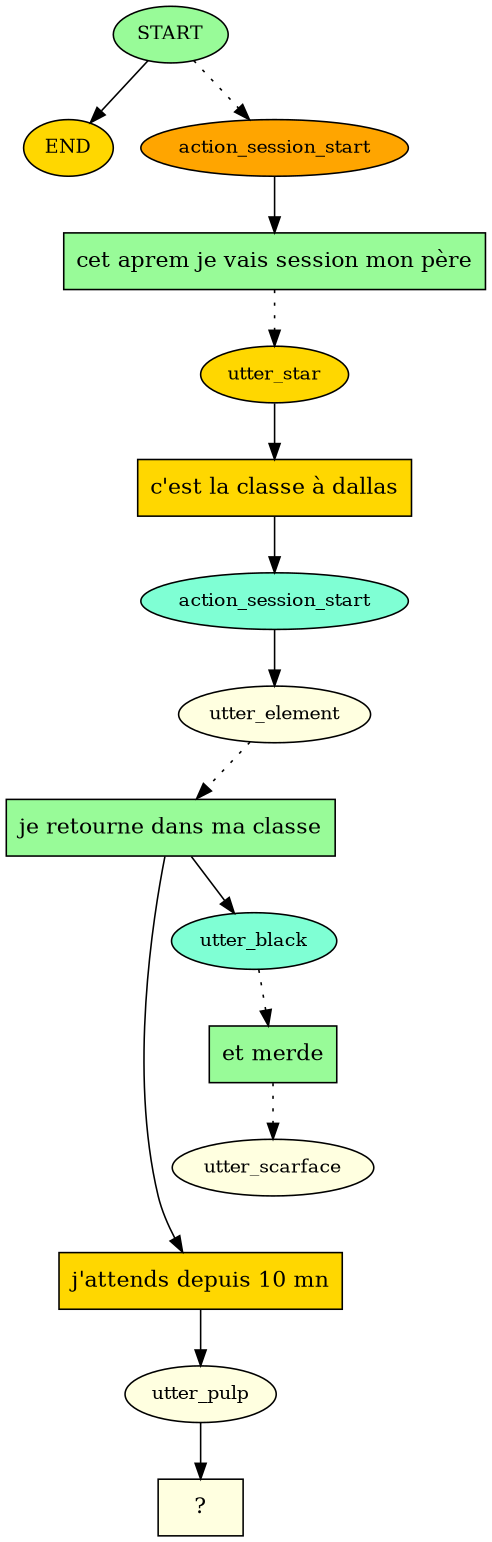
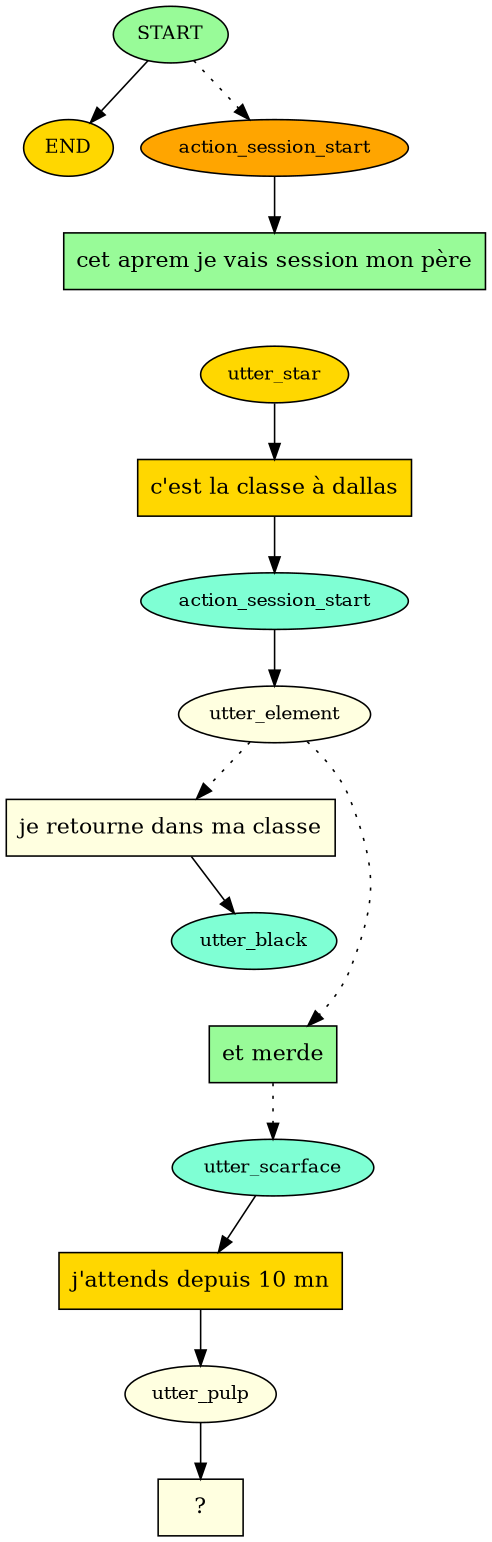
(275, 310) -> none
(171, 828) -> (171, 828)
(262, 990) -> (370, 876)
(144, 1049) -> (241, 1217)
(273, 1168) -> (273, 1168)
